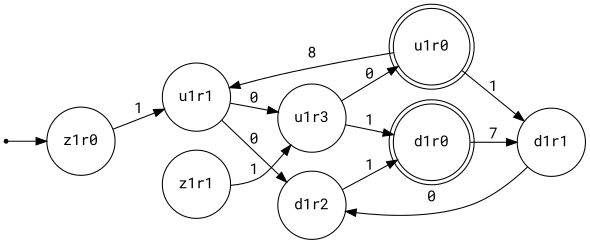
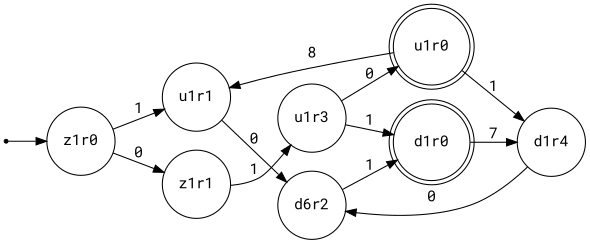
(249, 107) -> none
(551, 142) -> (551, 142)
none -> (133, 161)
(312, 205) -> (312, 205)
